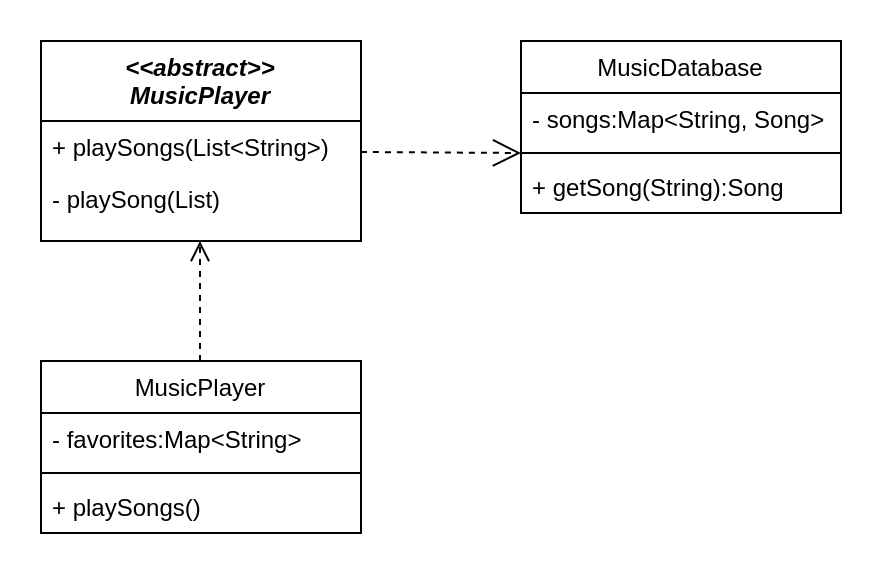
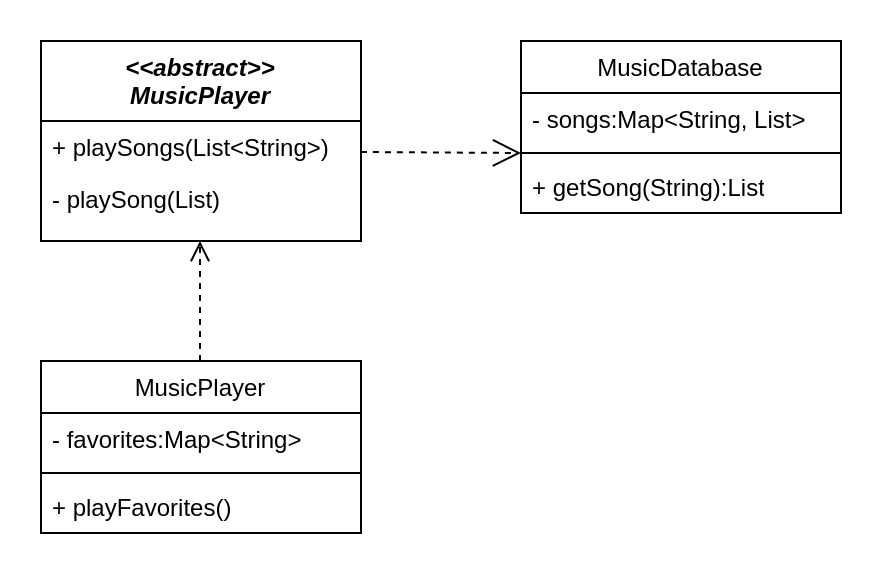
(683, 136) -> (682, 121)
(671, 189) -> (668, 189)
(134, 509) -> (158, 509)
